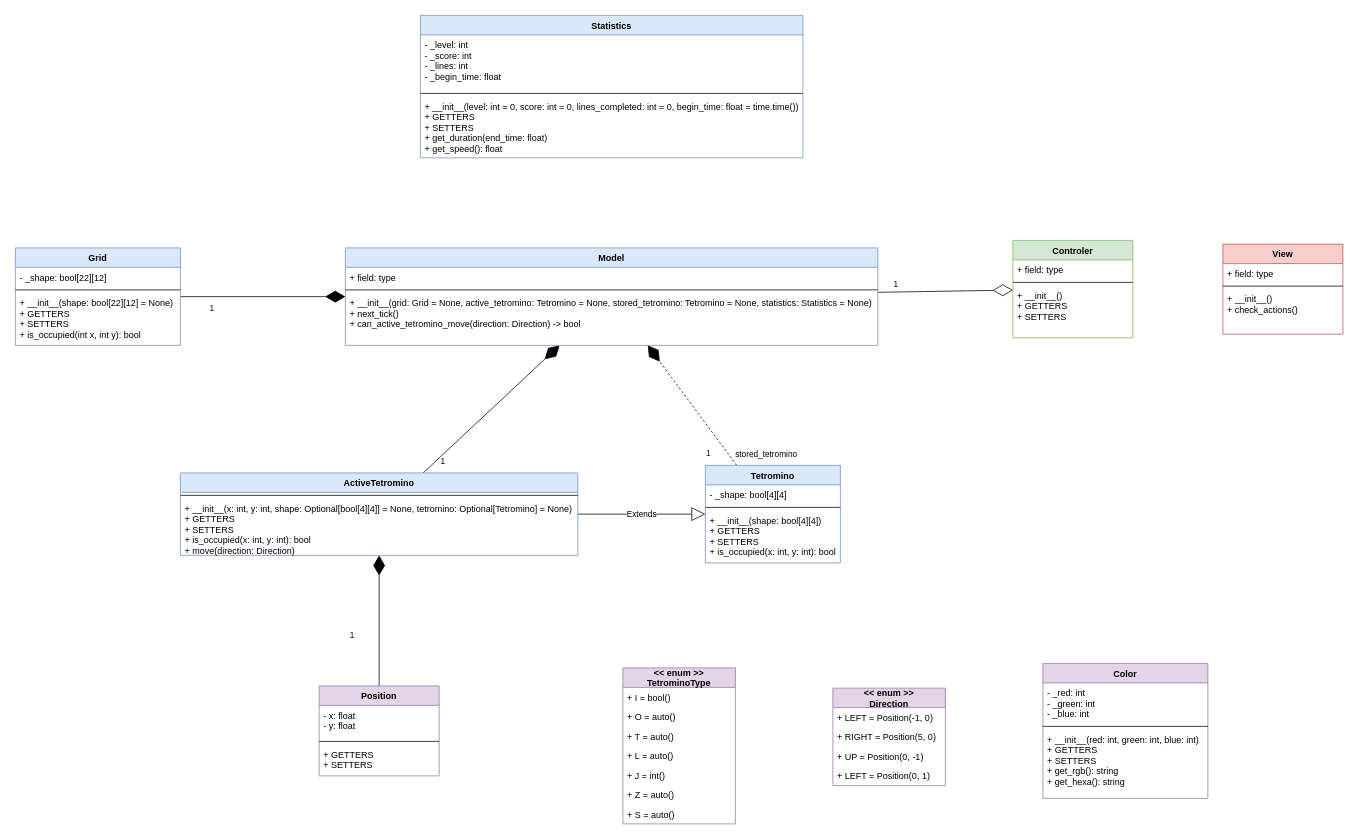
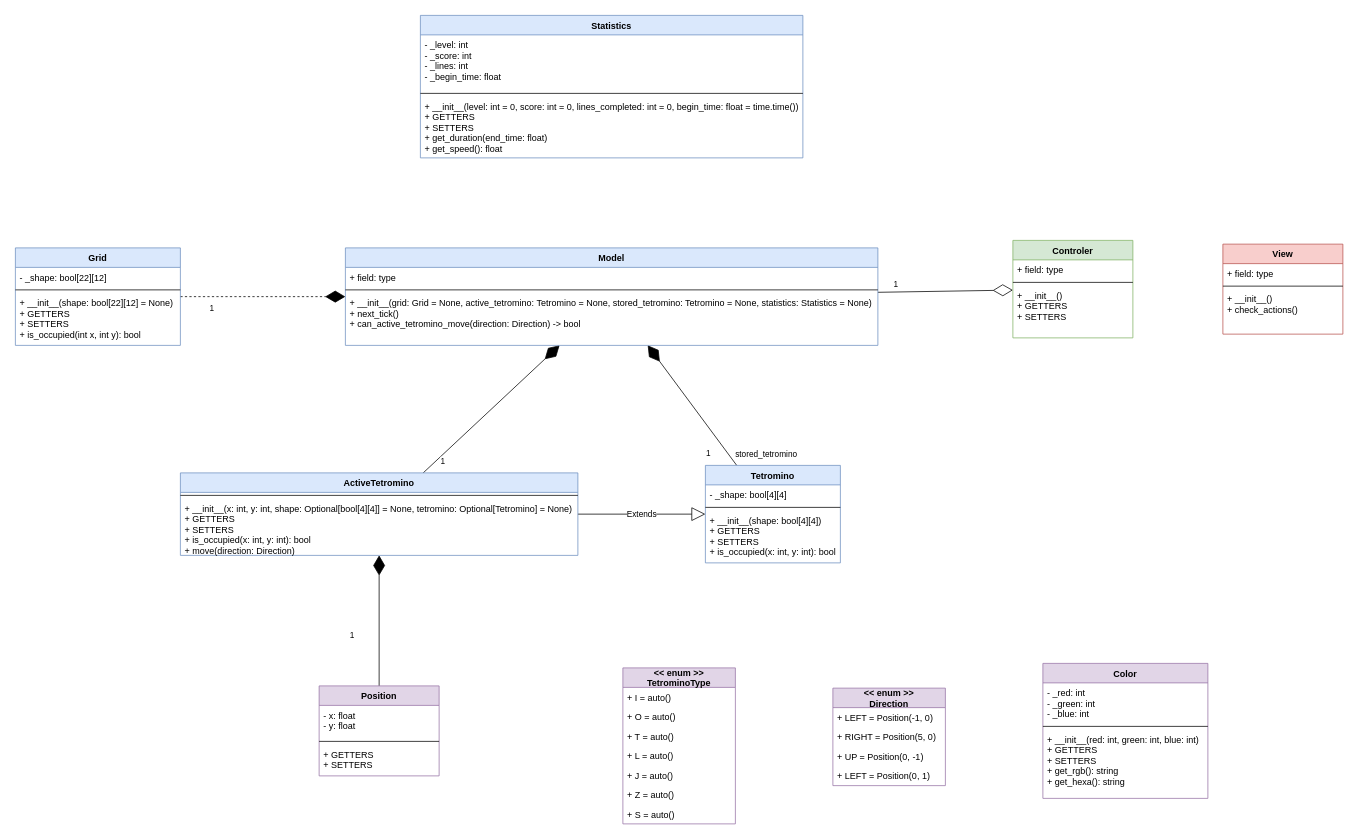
(254, 297) -> (254, 297)
(698, 413) -> (698, 413)
(653, 698) -> (654, 698)
(650, 776) -> (654, 776)
